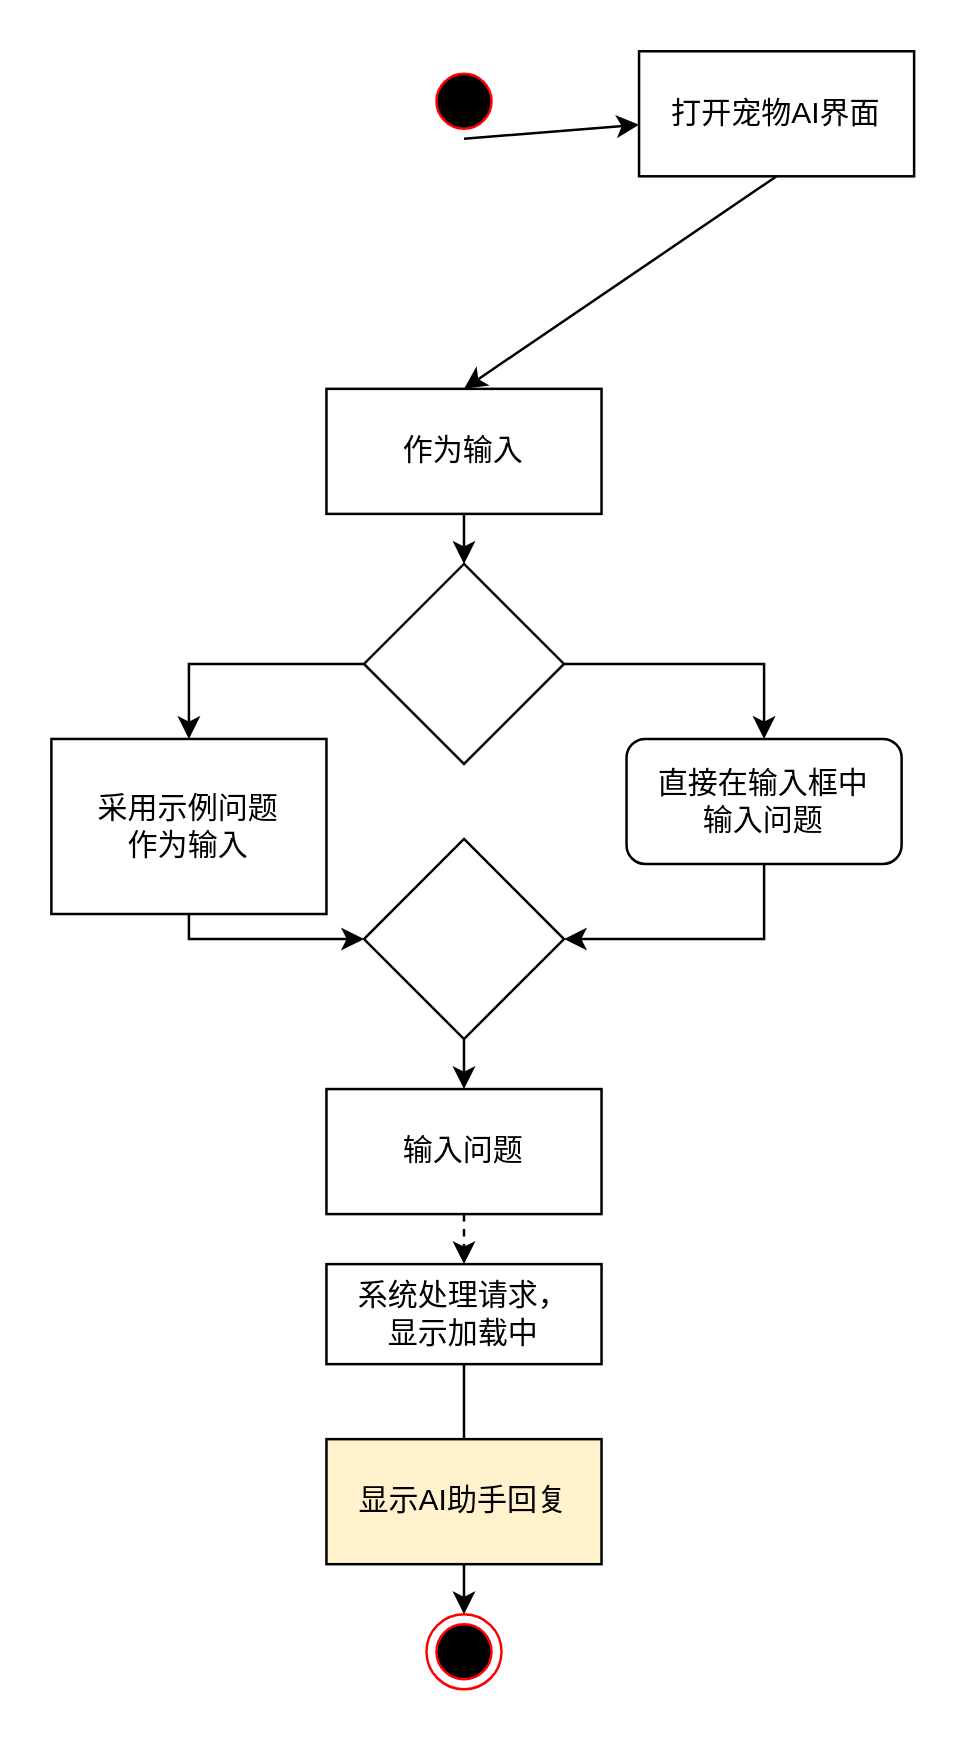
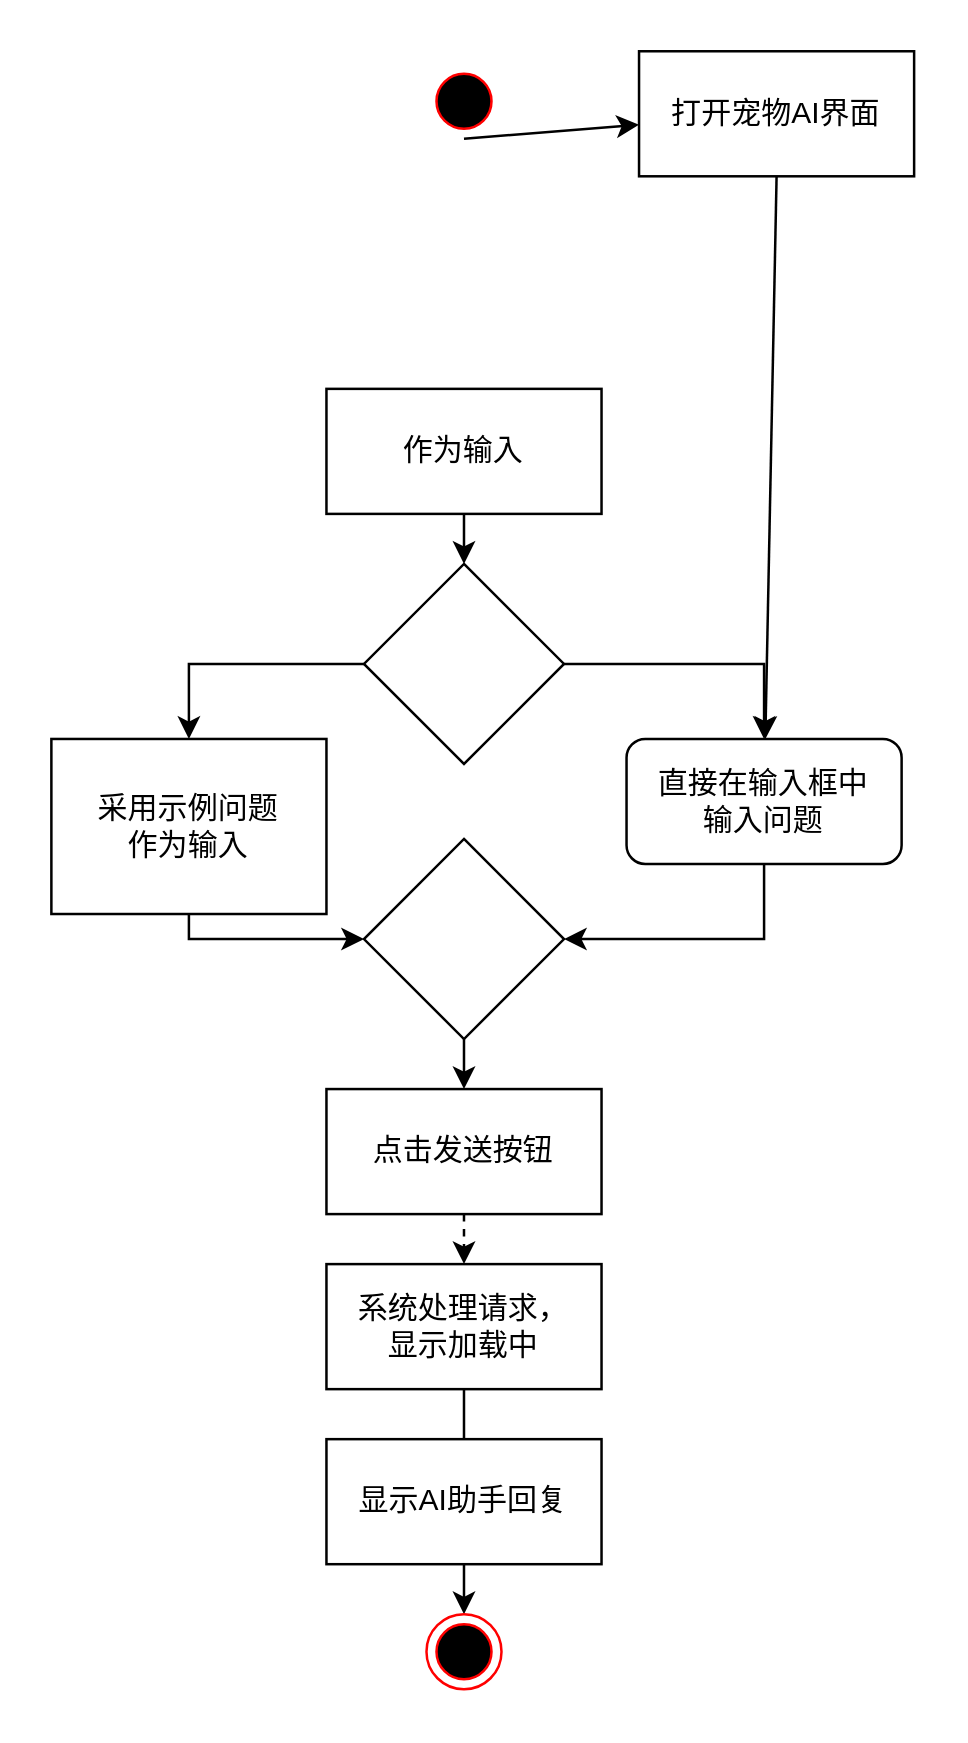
(627, 278) -> (771, 419)
(464, 1151) -> (464, 1151)
(464, 1314) -> (464, 1326)
(464, 1501) -> (464, 1501)
